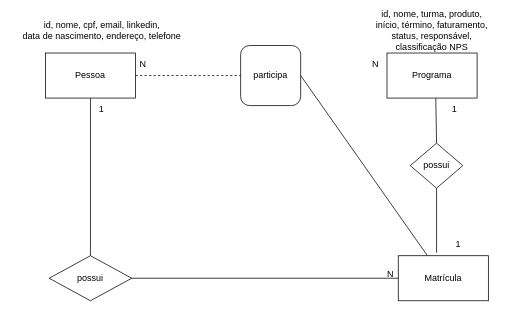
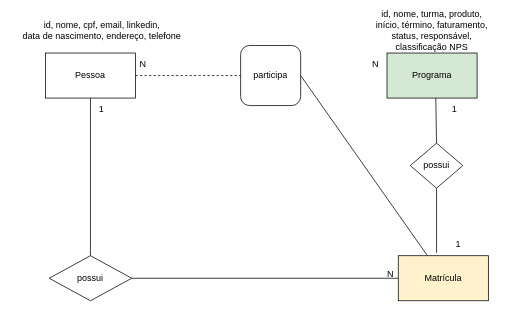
(432, 75) -> (432, 75)
(443, 278) -> (443, 278)
